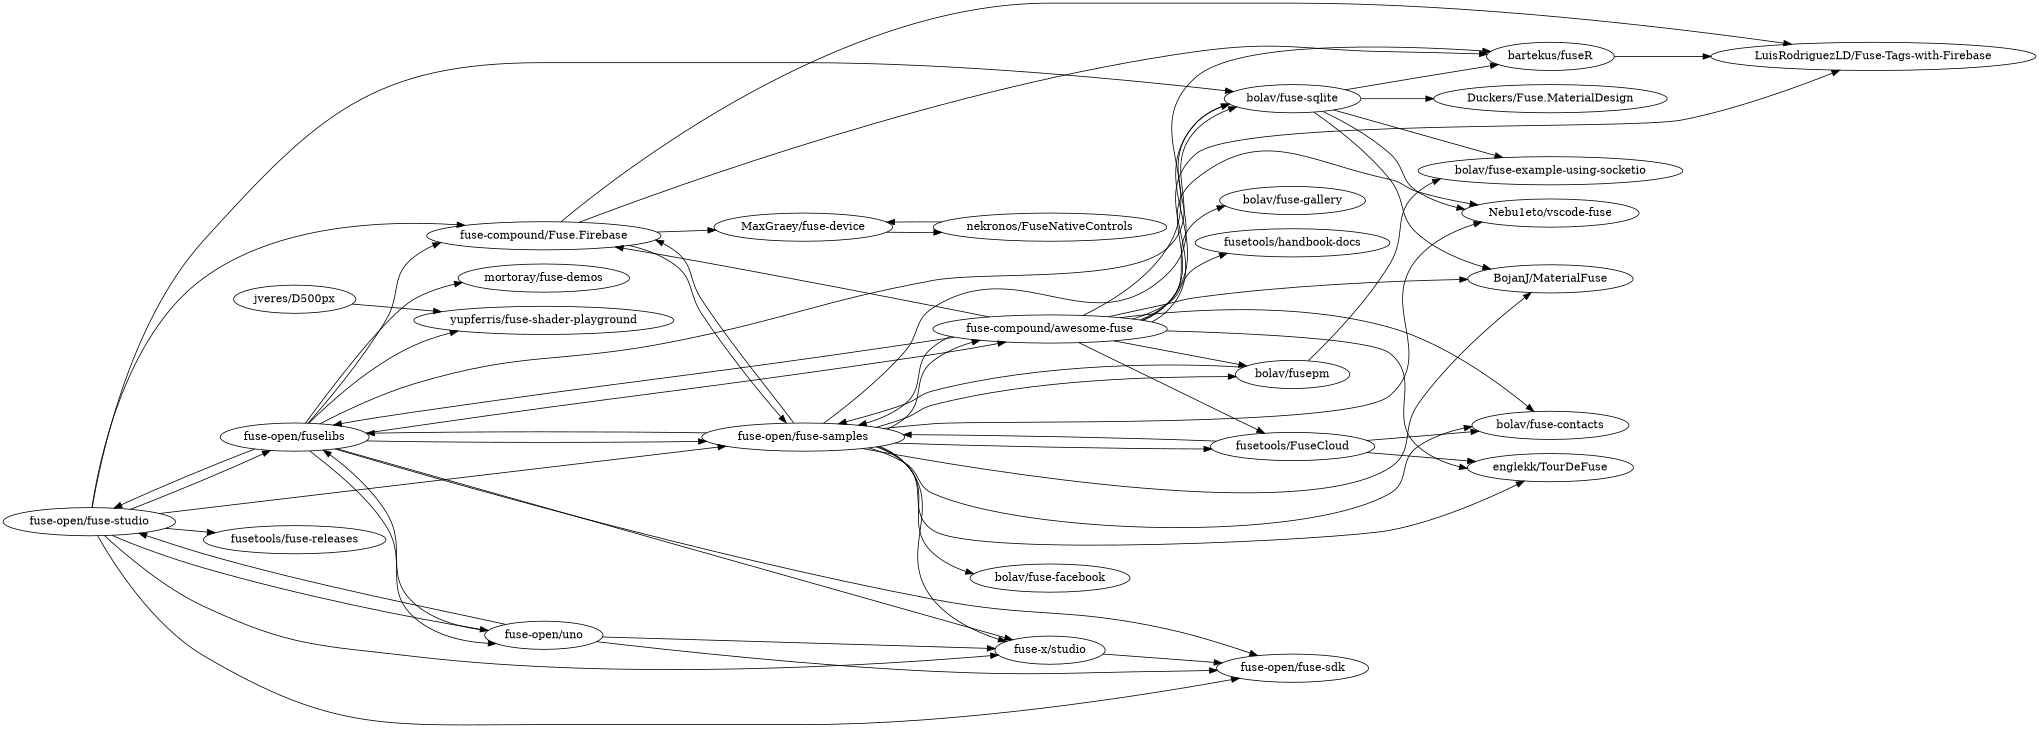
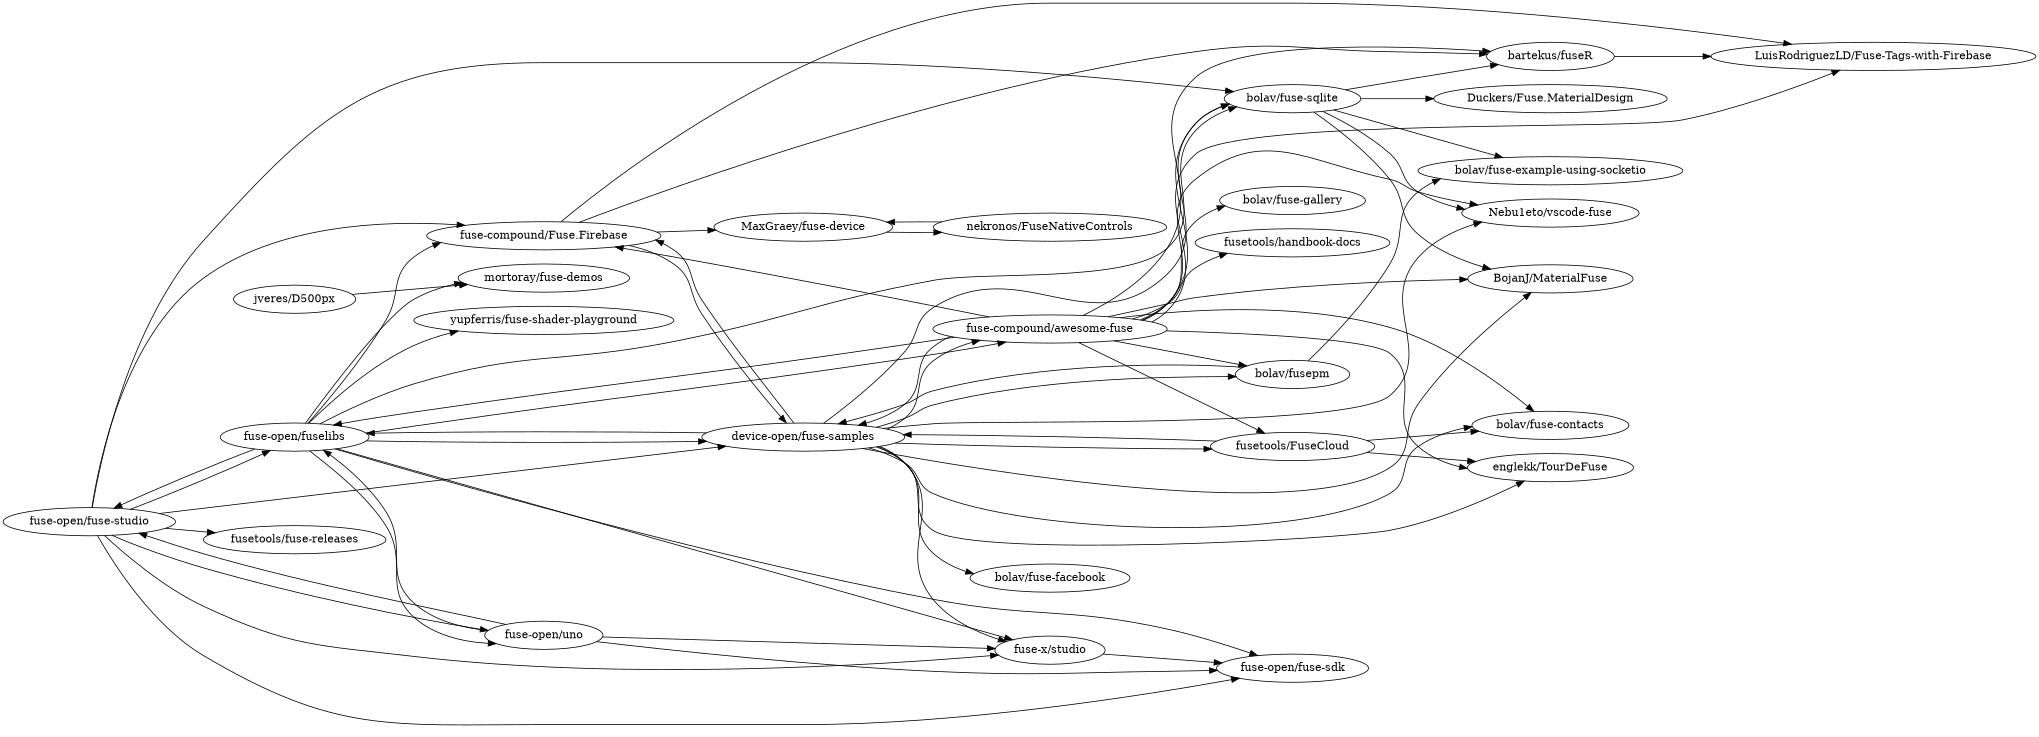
(387, 307) -> (406, 290)
(803, 437) -> (803, 437)
